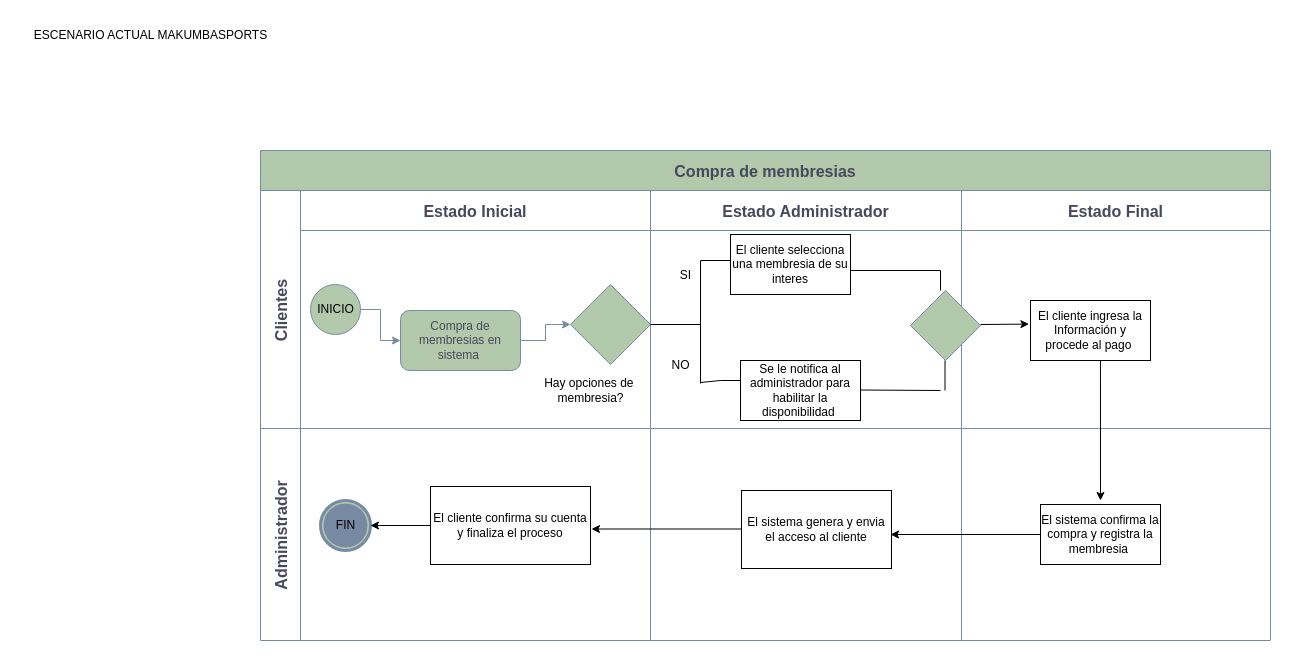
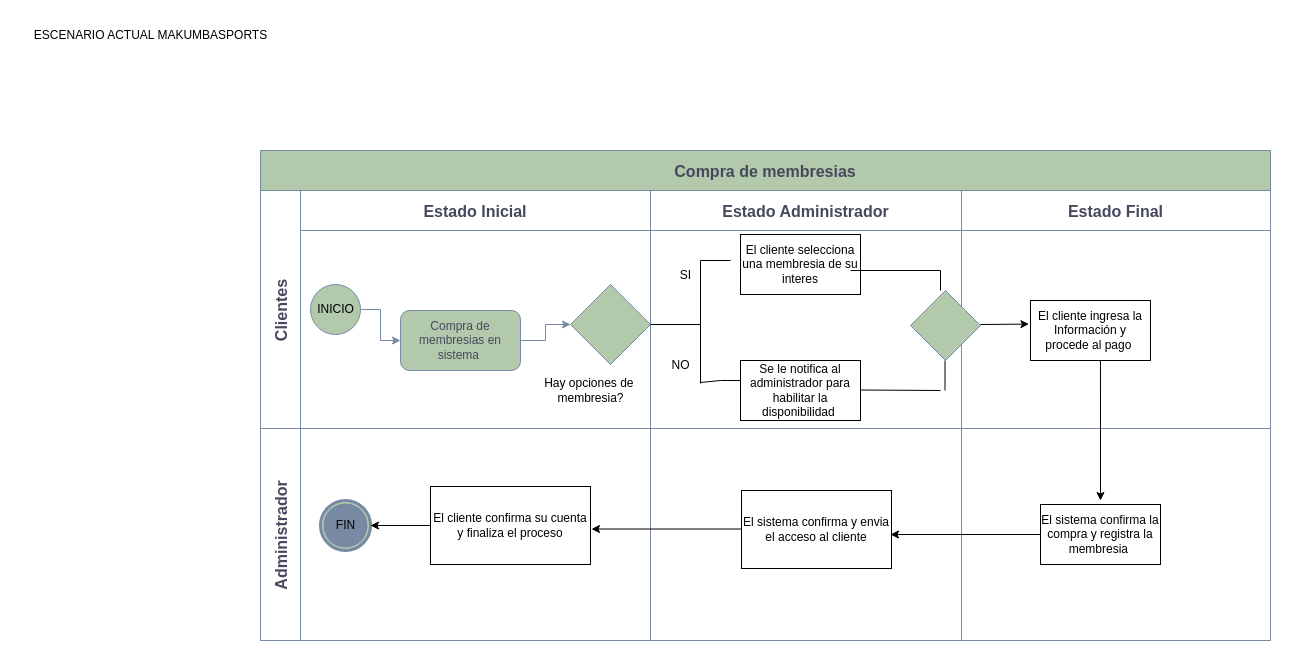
(791, 265) -> (801, 265)
(817, 530) -> (817, 530)
